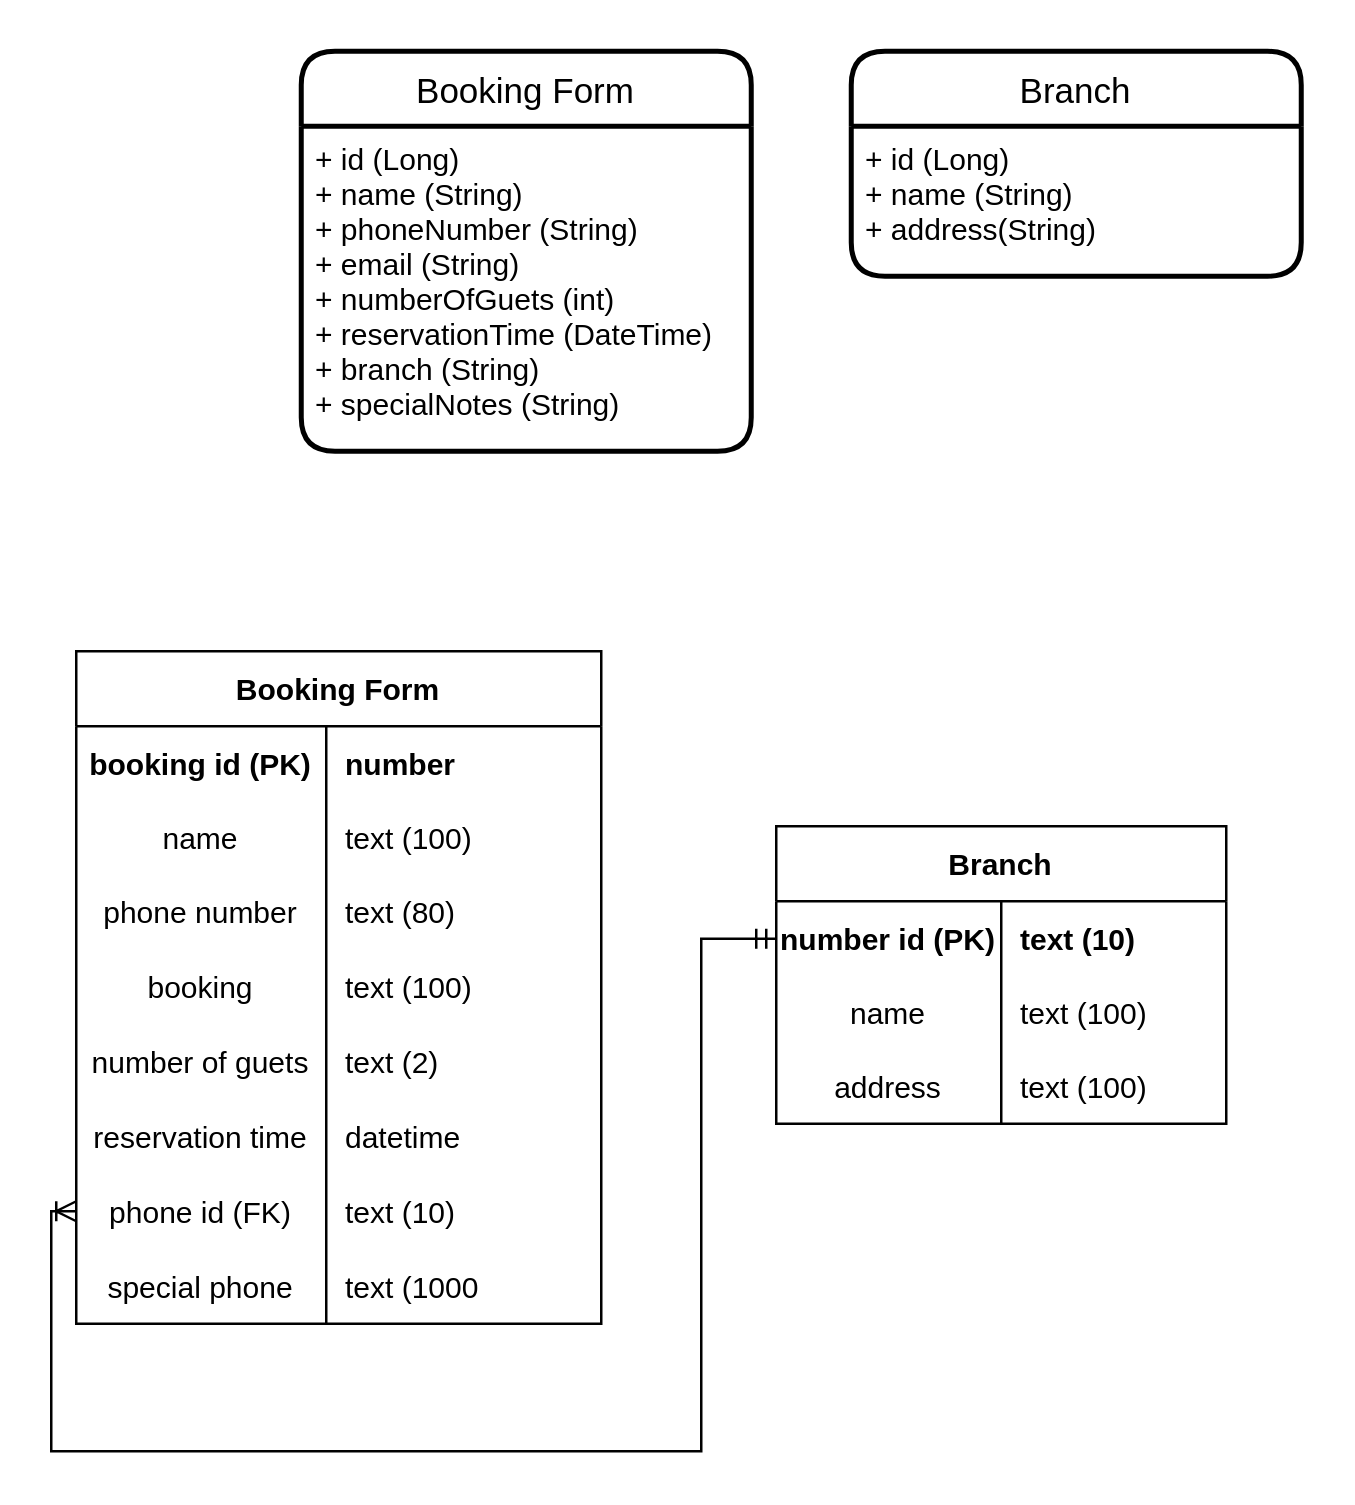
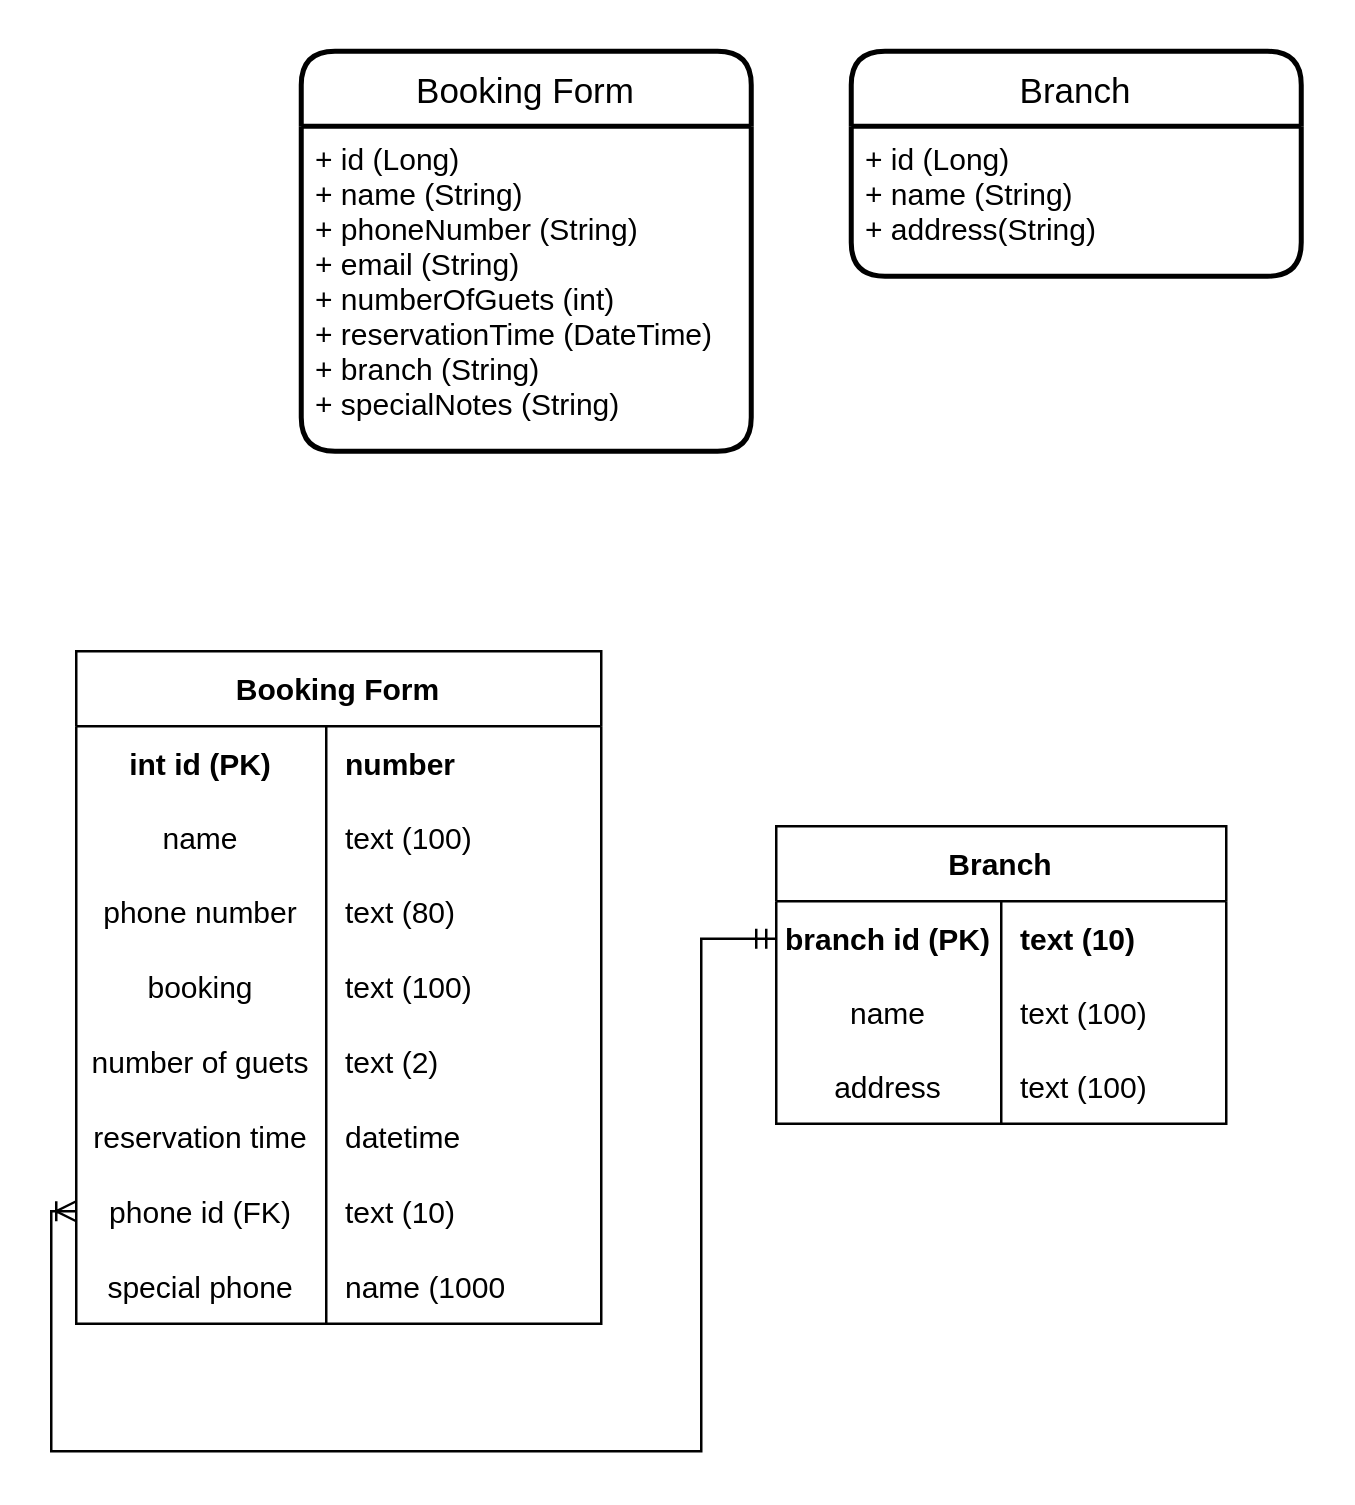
(200, 765) -> (200, 765)
(888, 940) -> (888, 940)
(425, 1288) -> (425, 1288)
